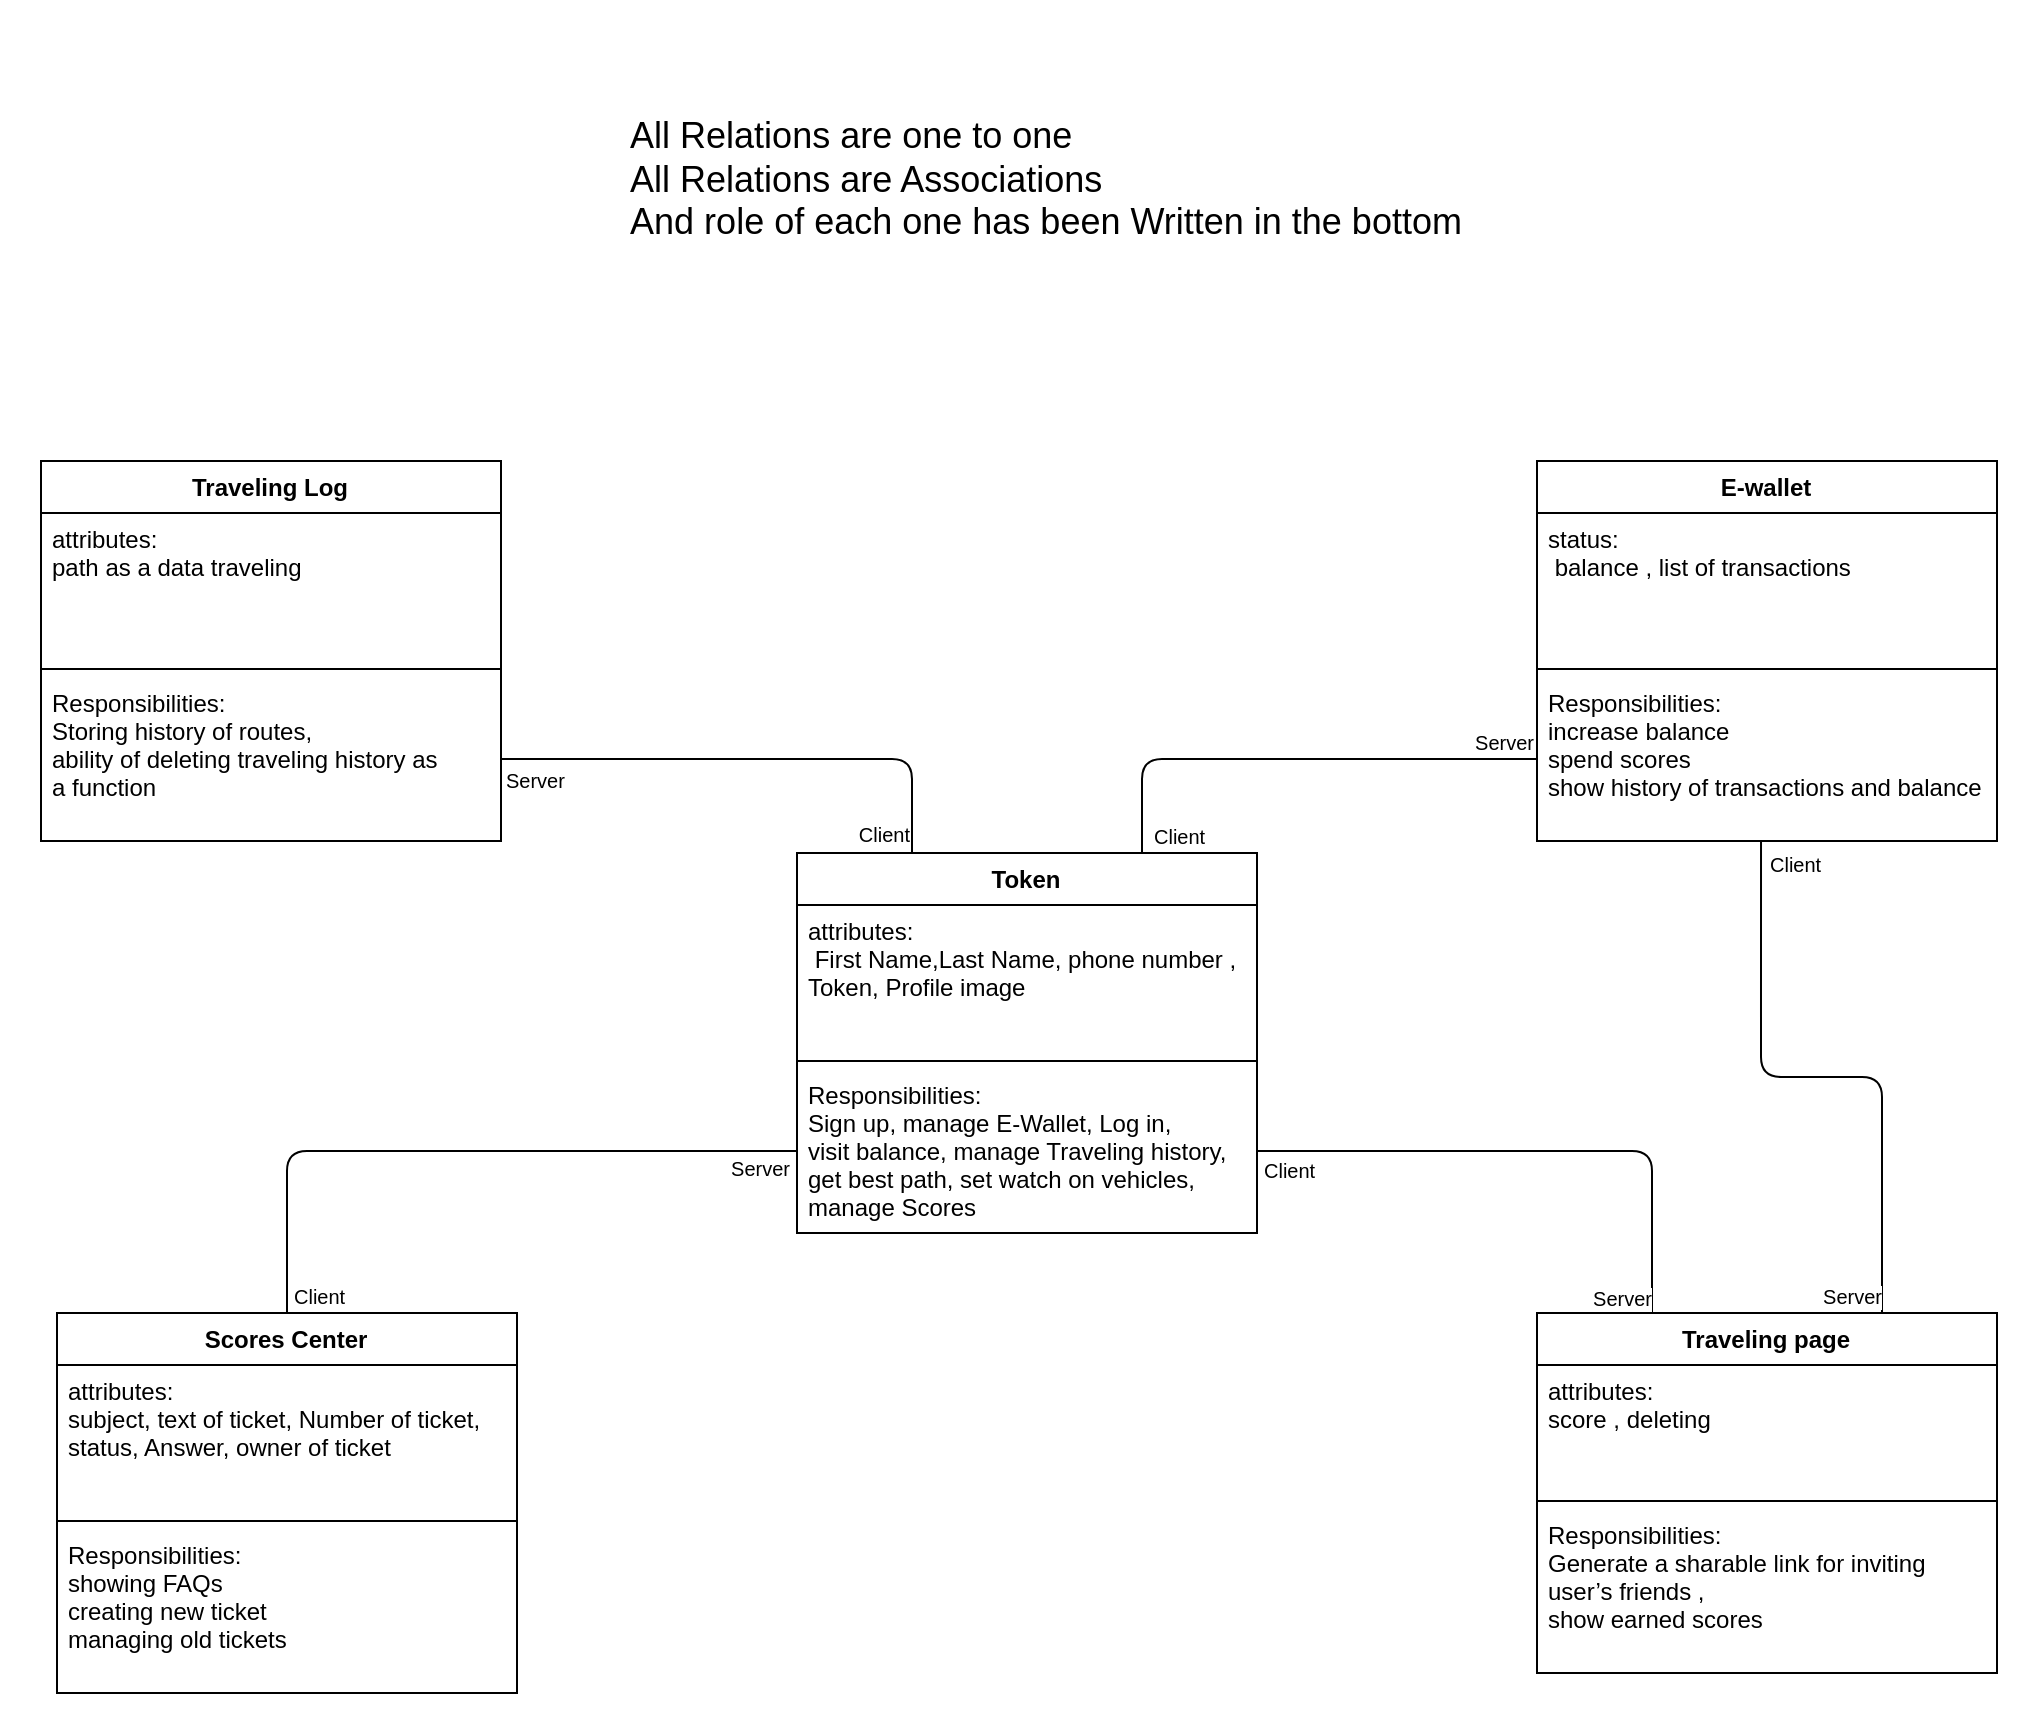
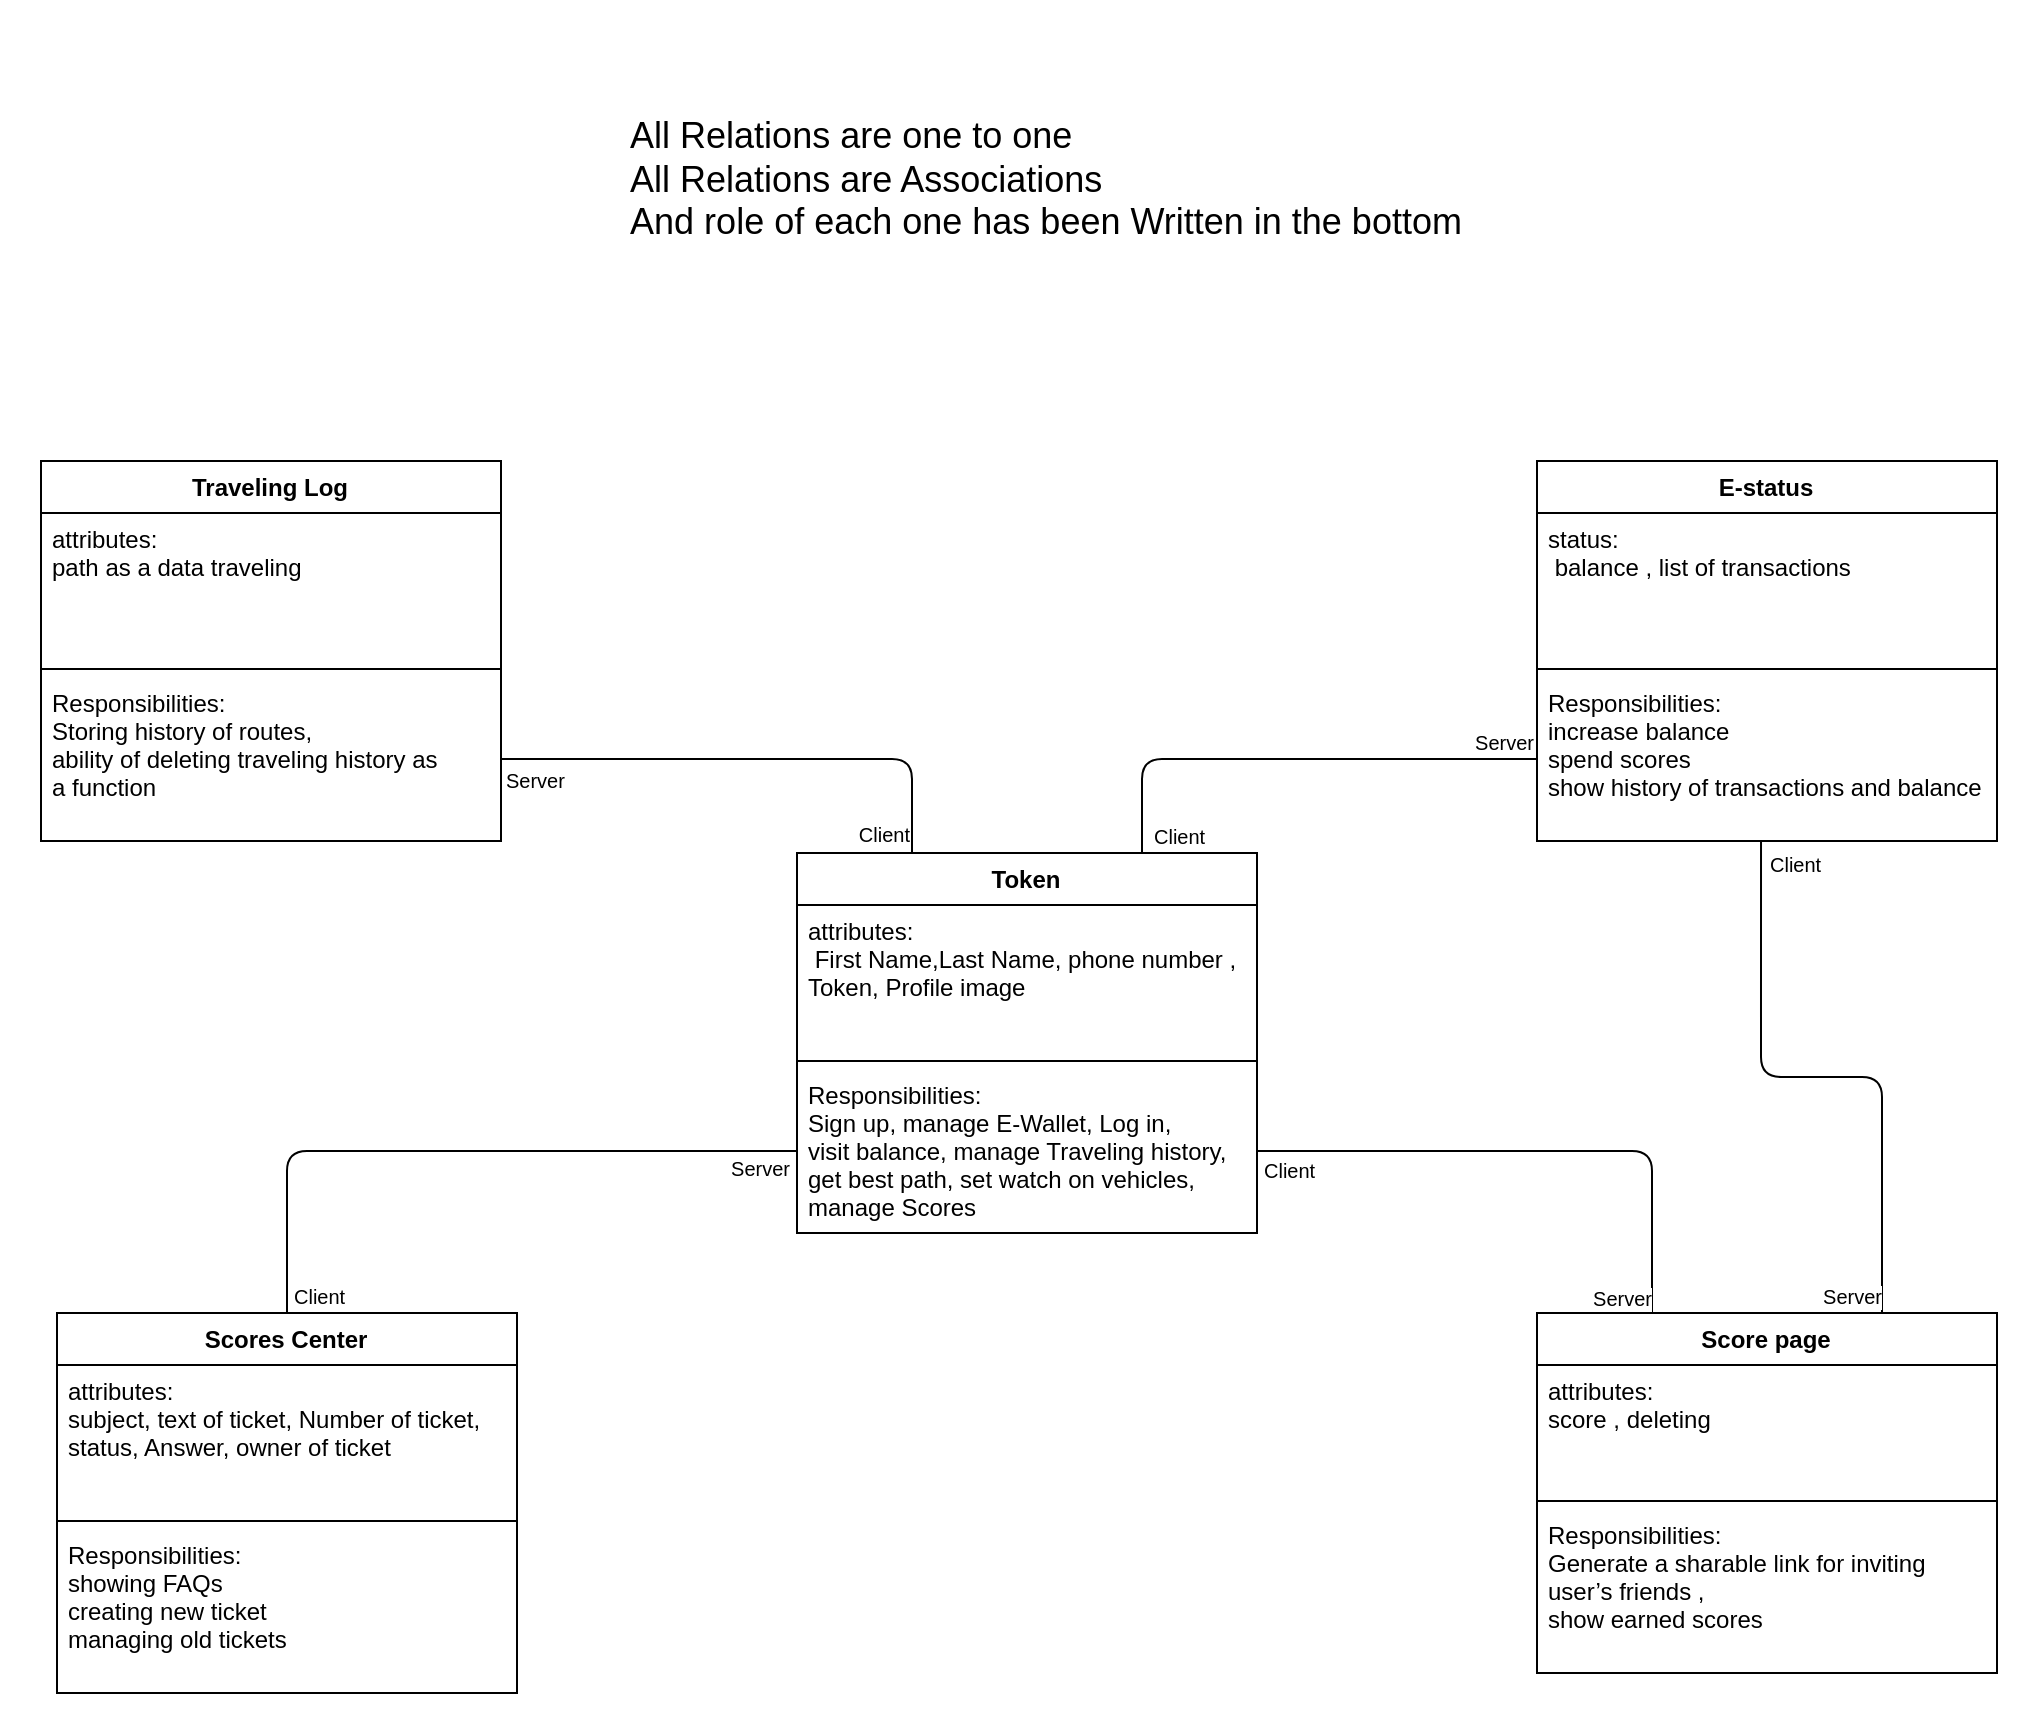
(1766, 488) -> (1766, 488)
(1766, 1340) -> (1766, 1340)
